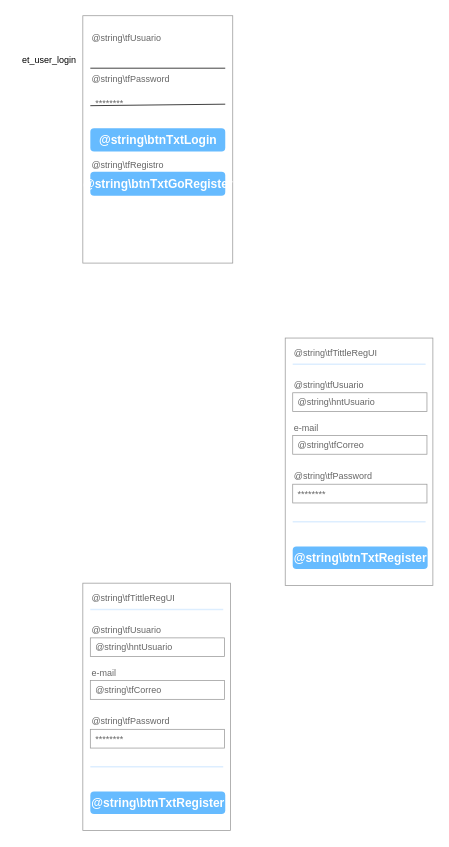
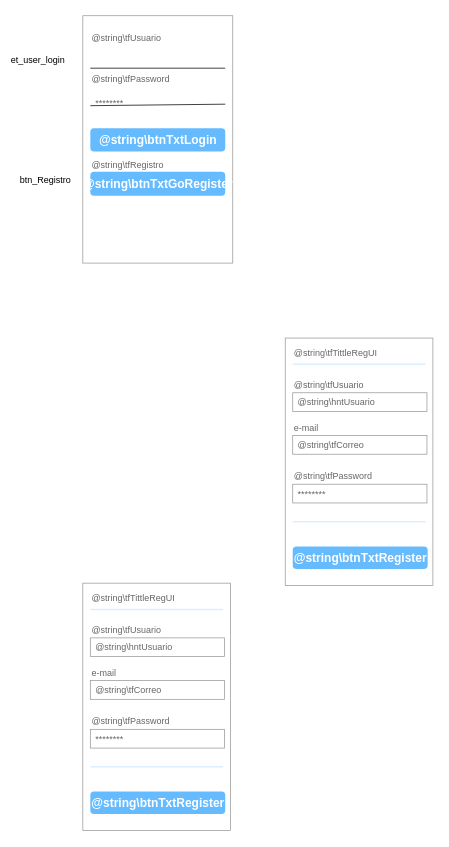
(49, 60) -> (38, 60)
none -> (45, 180)
